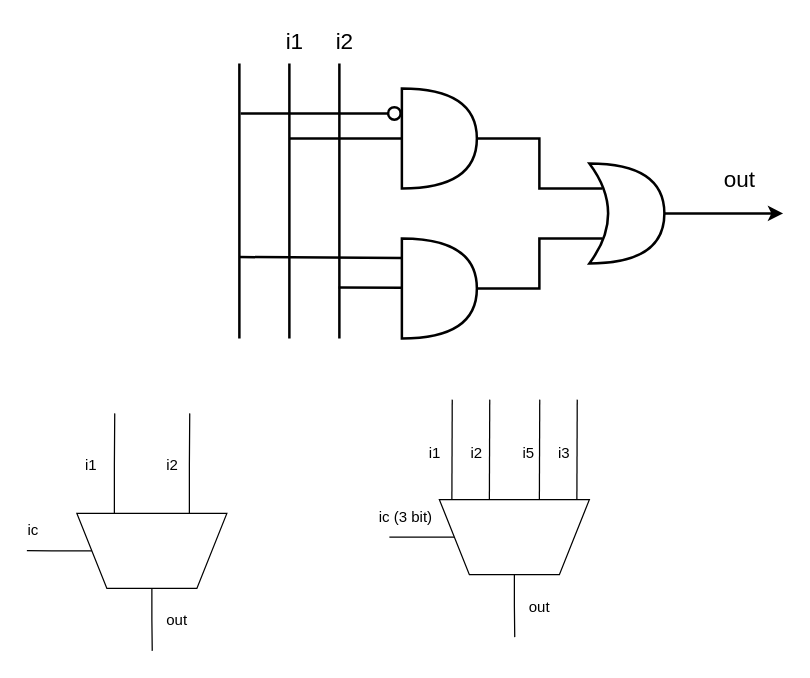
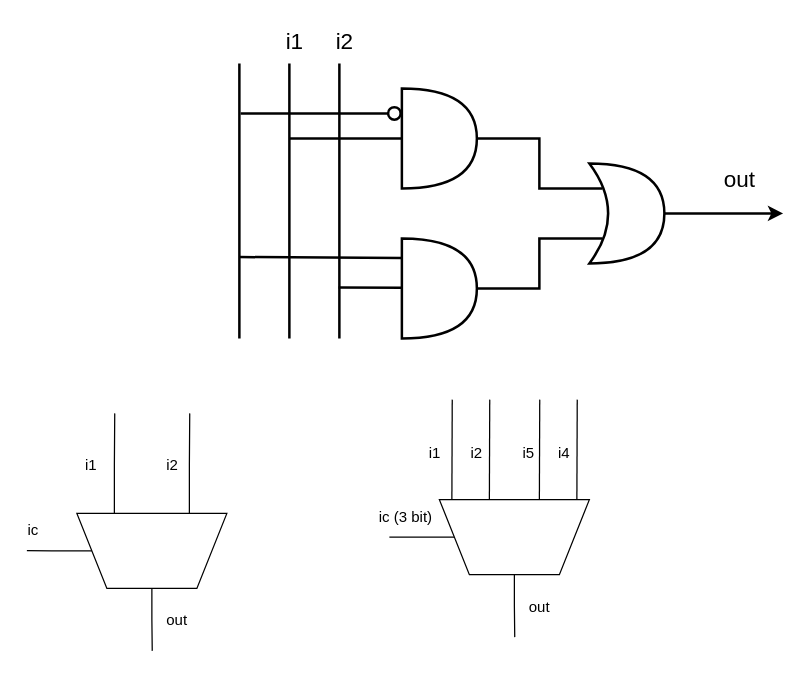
(561, 453) -> (561, 453)
